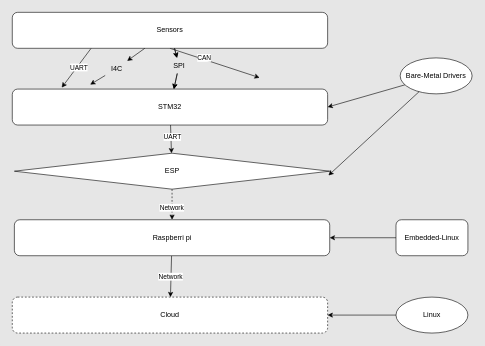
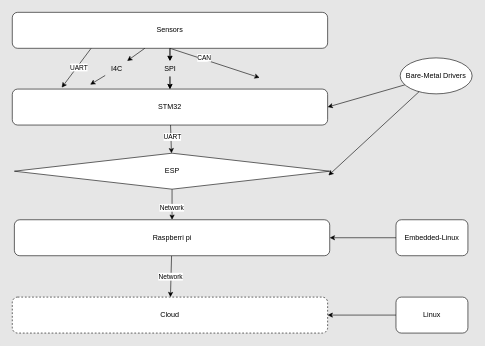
(179, 66) -> (170, 69)
(172, 202) -> (172, 202)
(432, 315) -> (432, 315)
